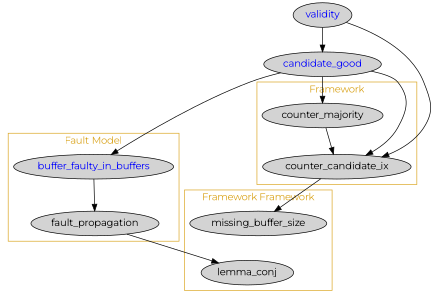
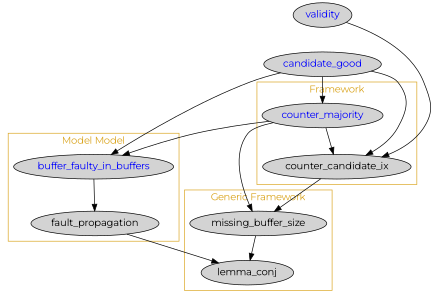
(323, 36) -> none
(323, 115) -> (323, 115)
none -> (198, 133)
(94, 141) -> (94, 141)
none -> (240, 155)
(258, 198) -> (258, 198)
none -> (254, 245)
